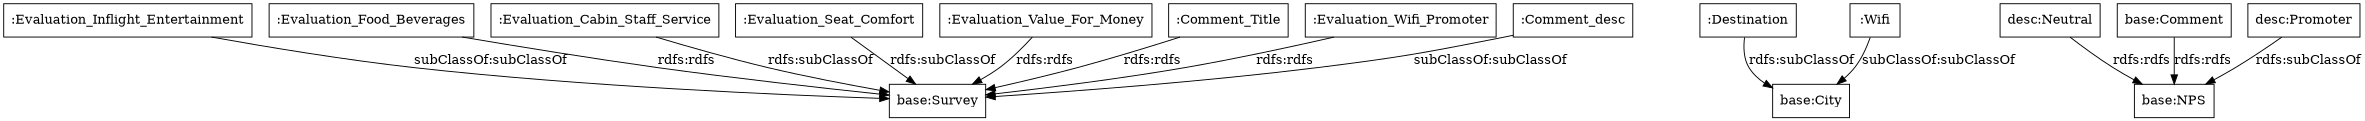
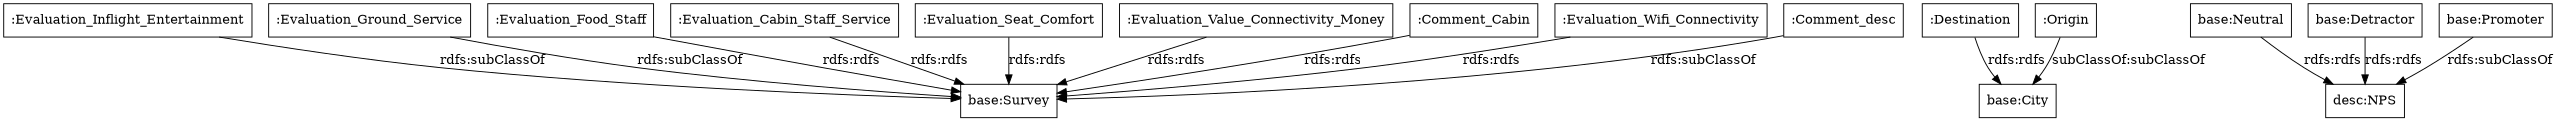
none -> (370, 20)
(371, 20) -> (571, 20)
(1046, 20) -> (1256, 20)
(1228, 20) -> (1474, 20)
(1401, 20) -> (1661, 20)
(1875, 20) -> (2066, 20)
(2050, 20) -> (2241, 20)
(2174, 20) -> (2365, 20)
(2304, 20) -> (2496, 20)
(491, 61) -> (493, 61)
(821, 61) -> (939, 61)
(943, 61) -> (1038, 61)
(1491, 61) -> (1704, 61)
(1802, 61) -> (2017, 61)
(2174, 101) -> (2365, 101)
